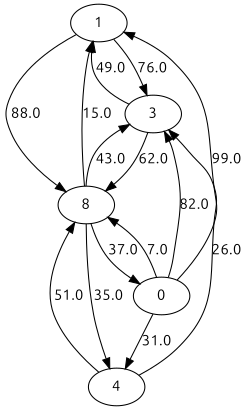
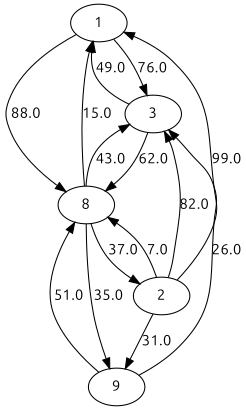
(162, 296) -> (162, 296)
(117, 387) -> (117, 387)
